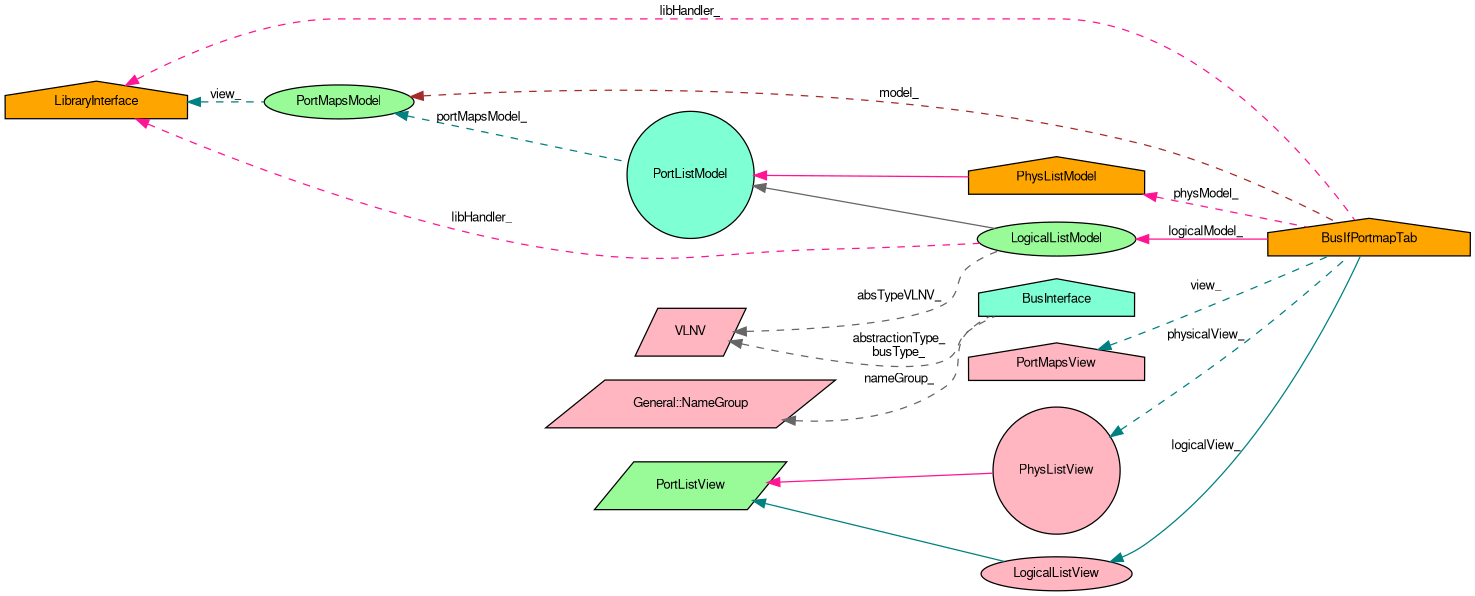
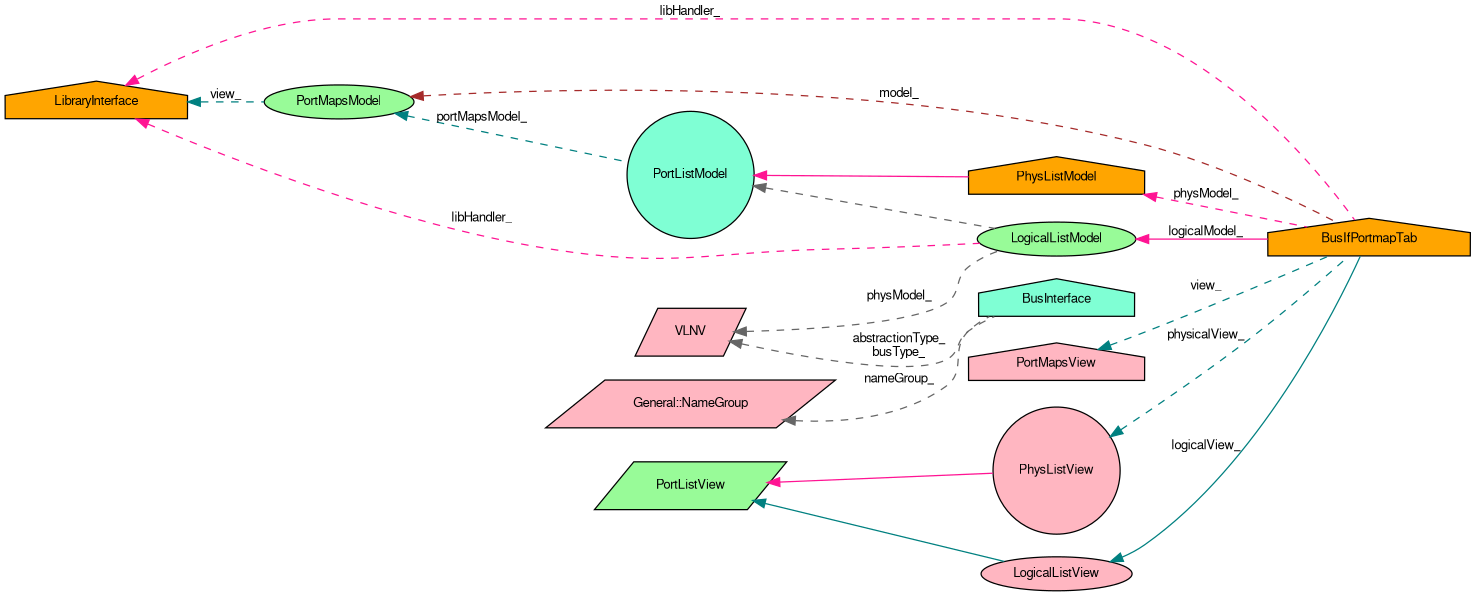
(880, 208) -> (880, 208)
(899, 296) -> (899, 296)
